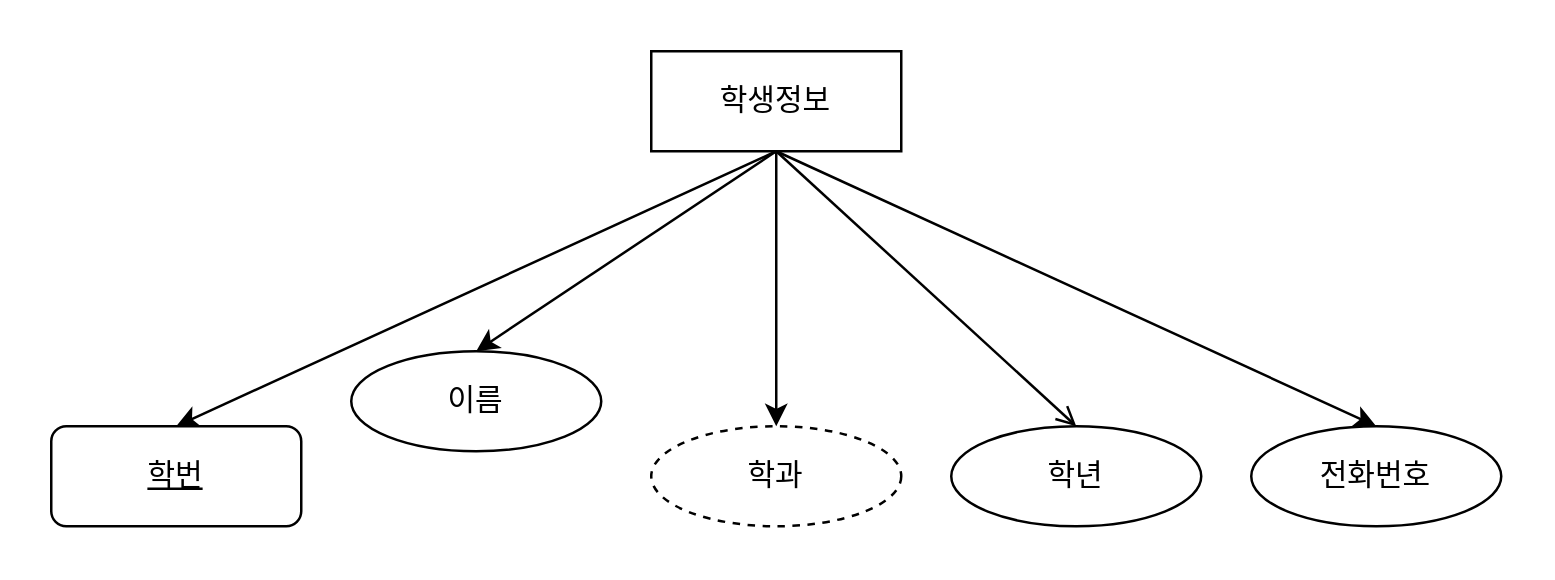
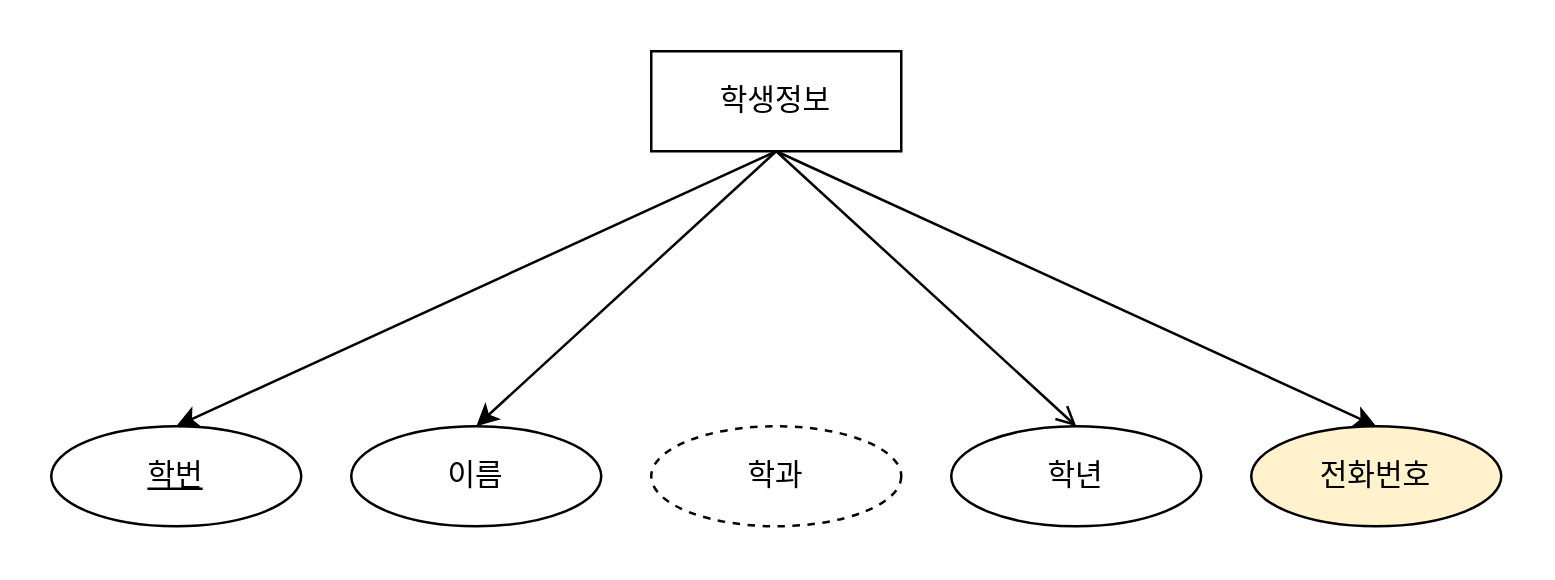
(776, 283) -> none
(476, 401) -> (476, 476)
(176, 476) -> (176, 476)
(1376, 476) -> (1376, 476)
